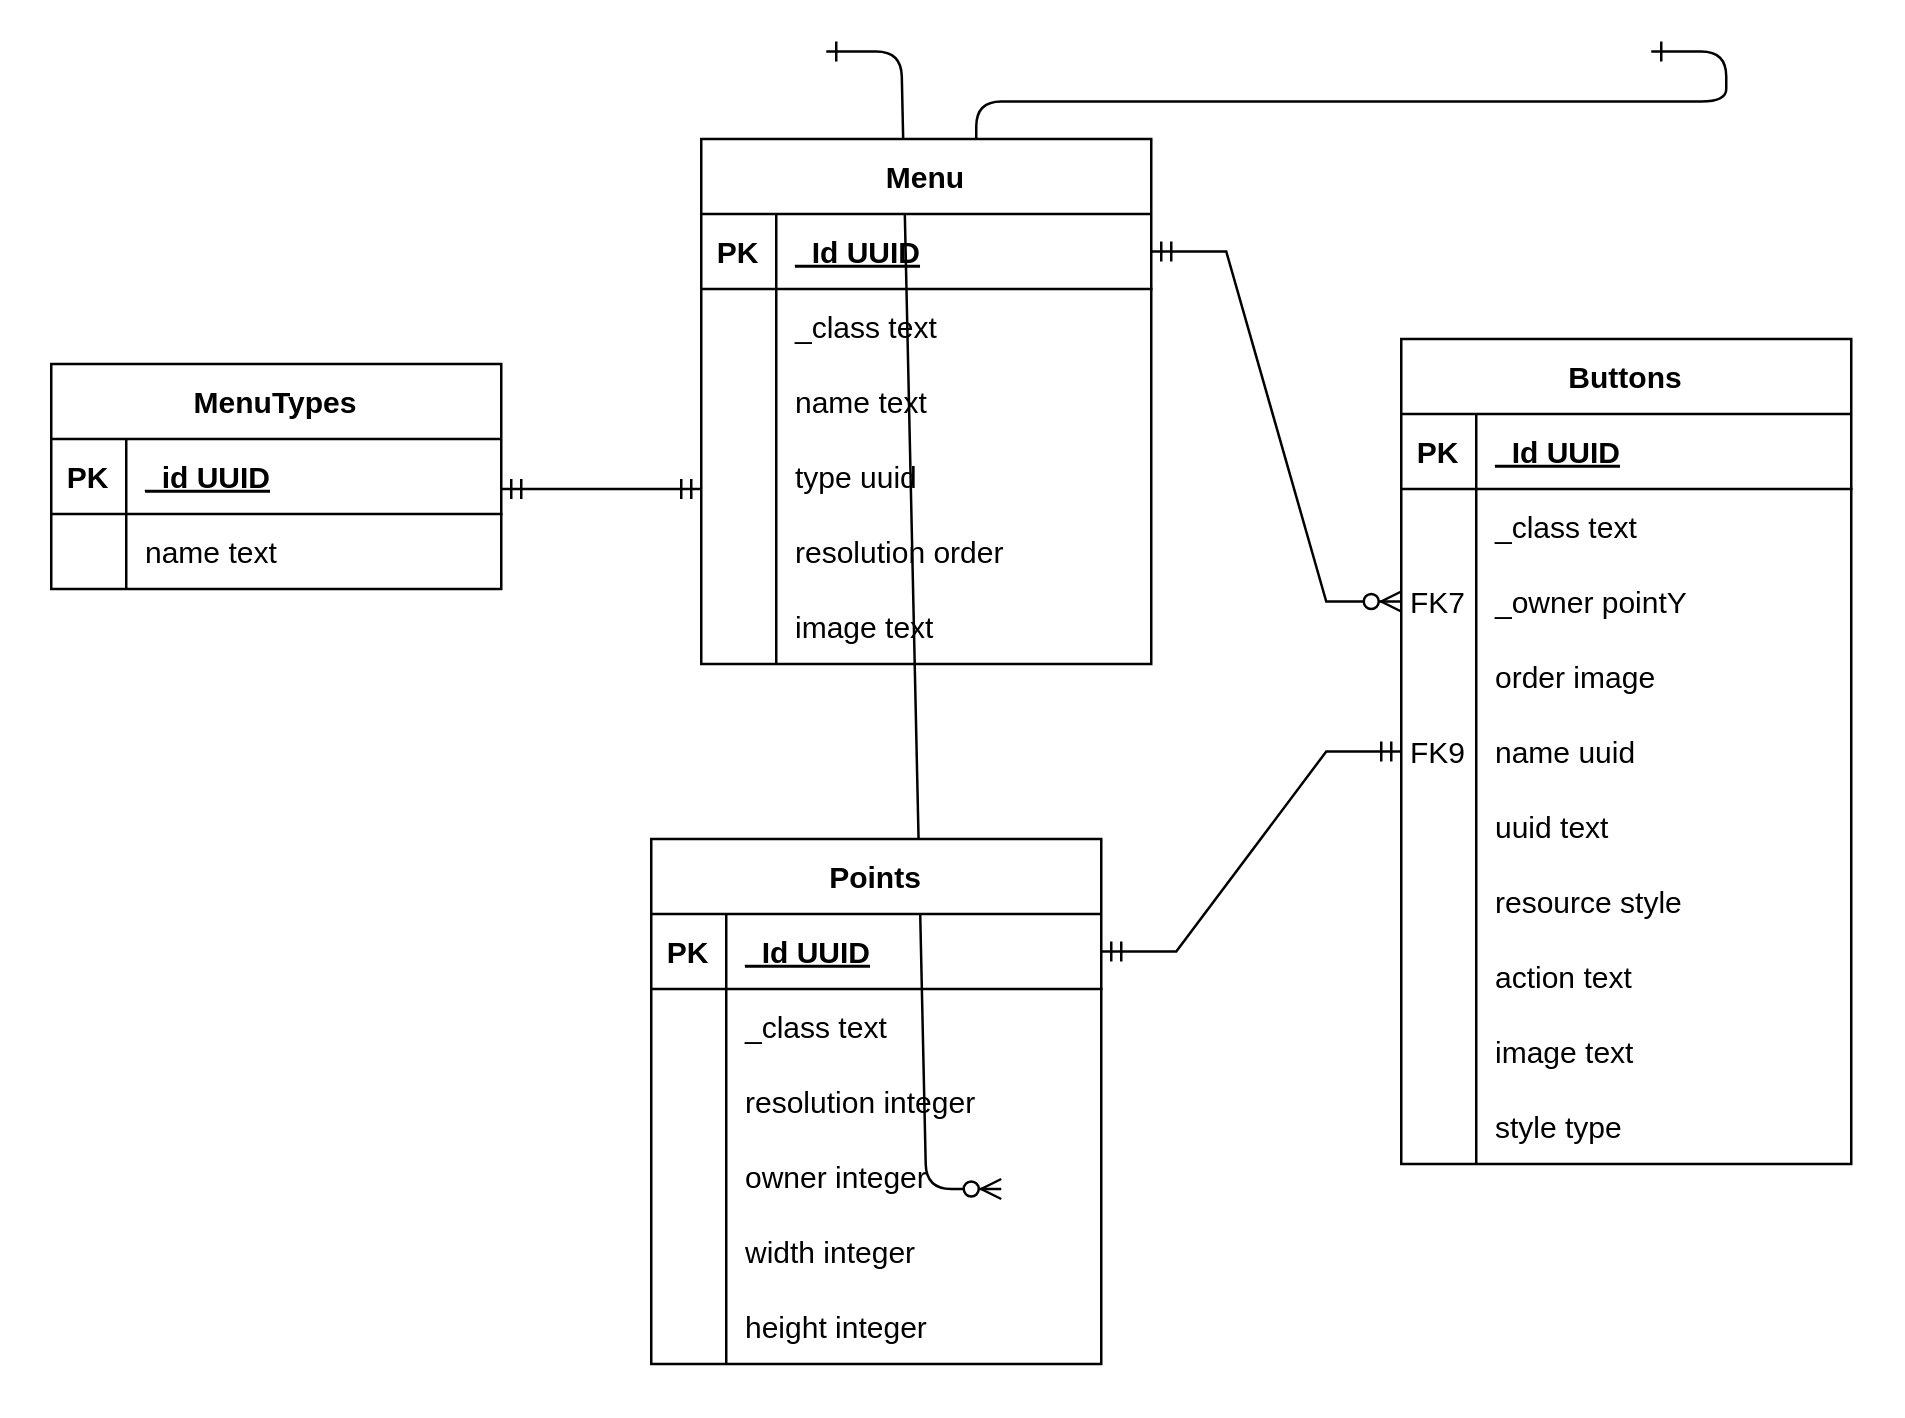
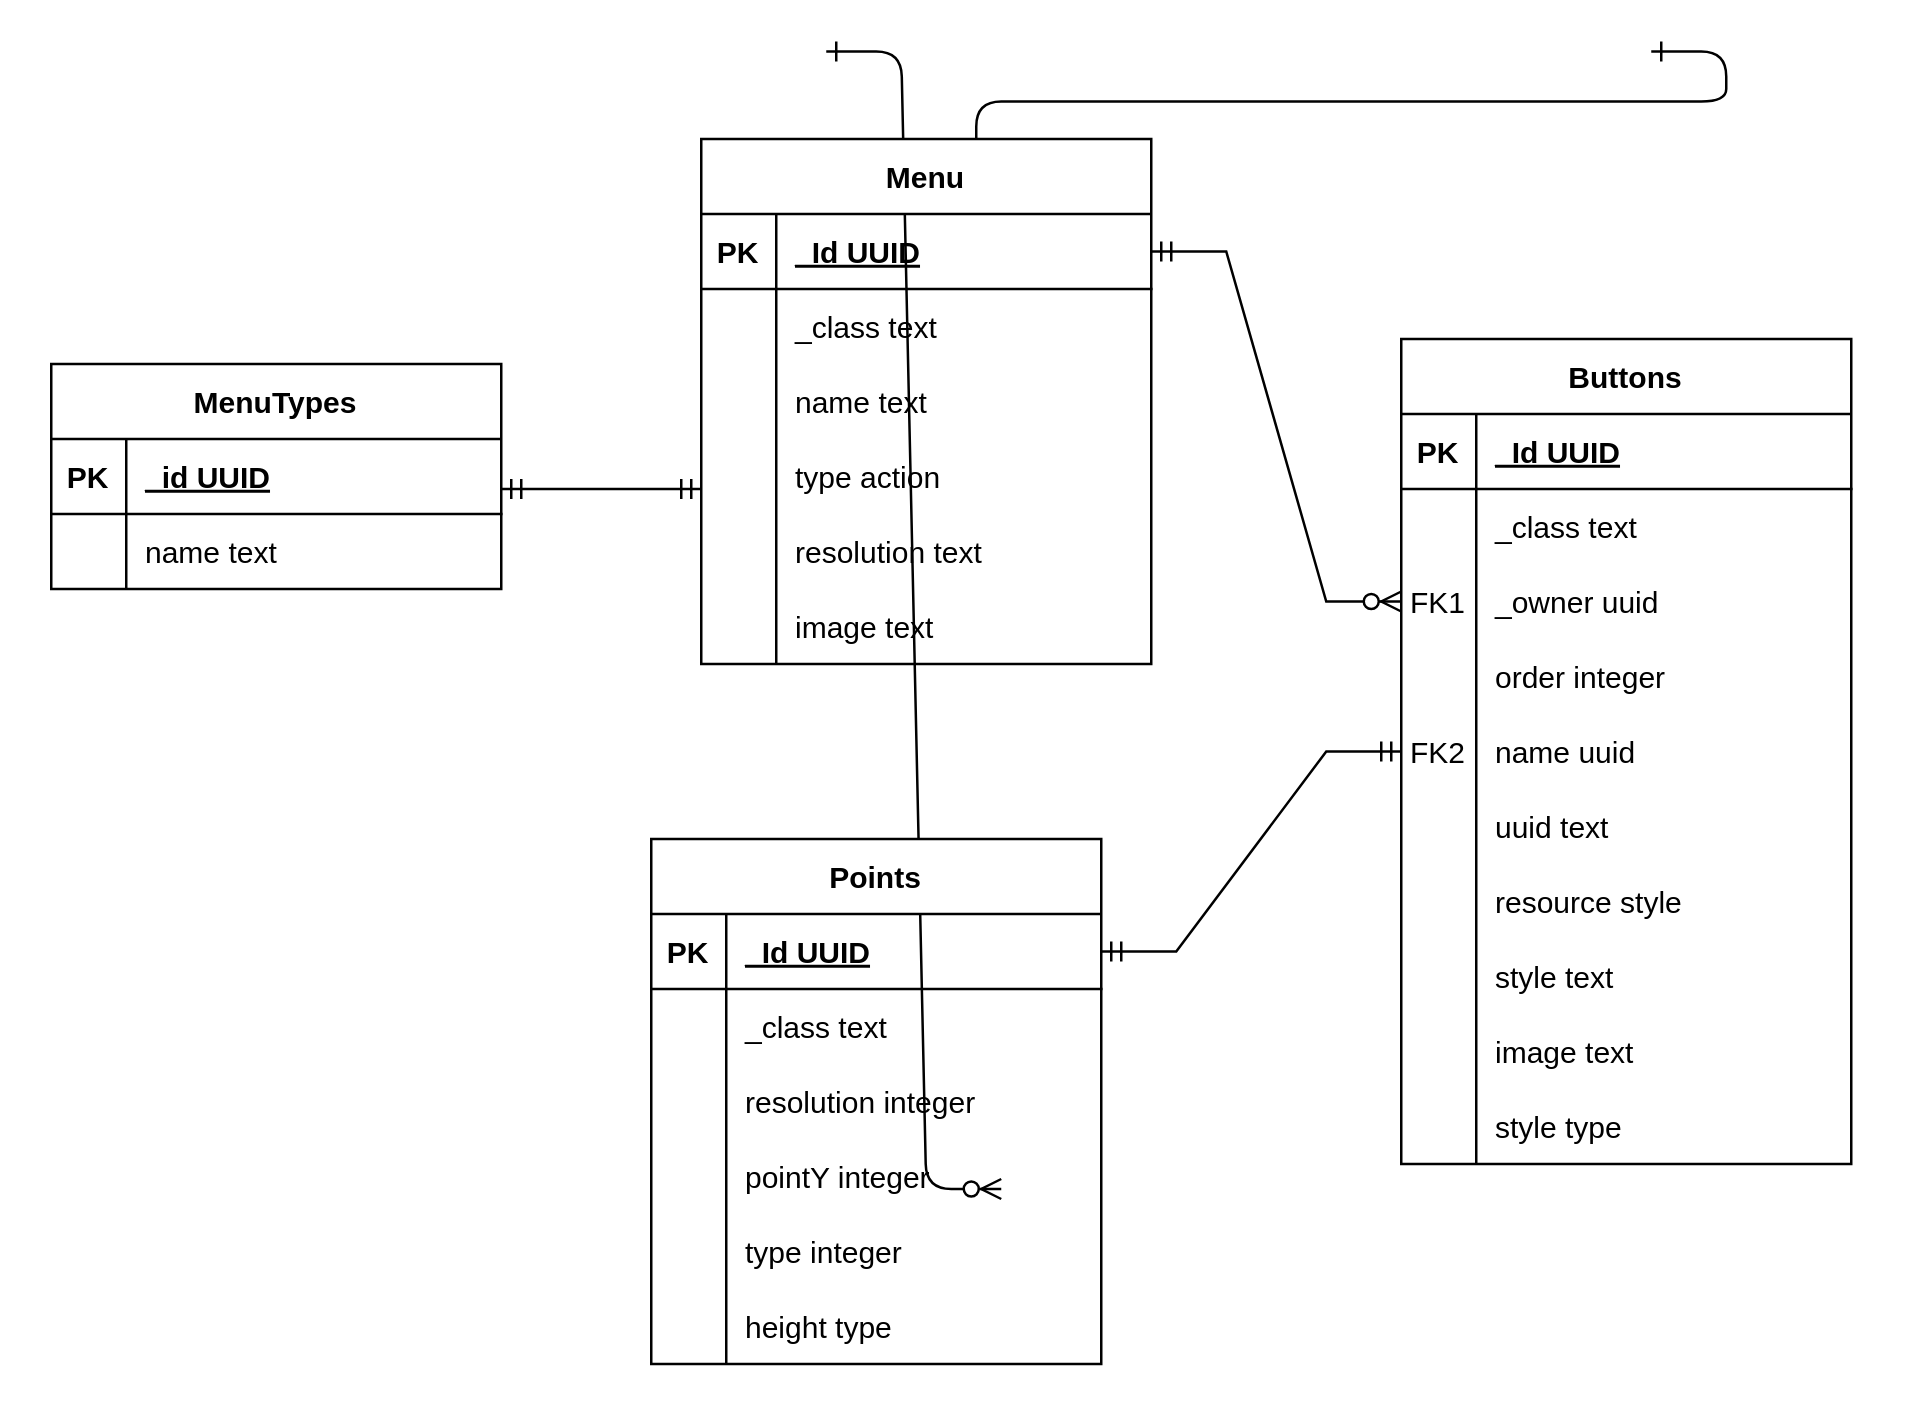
(863, 478) -> (880, 478)
(918, 553) -> (909, 553)
(1438, 603) -> (1438, 603)
(1596, 603) -> (1580, 603)
(1580, 678) -> (1596, 678)
(1438, 753) -> (1438, 753)
(1580, 978) -> (1571, 978)
(846, 1178) -> (851, 1178)
(843, 1253) -> (838, 1253)
(851, 1328) -> (830, 1328)
